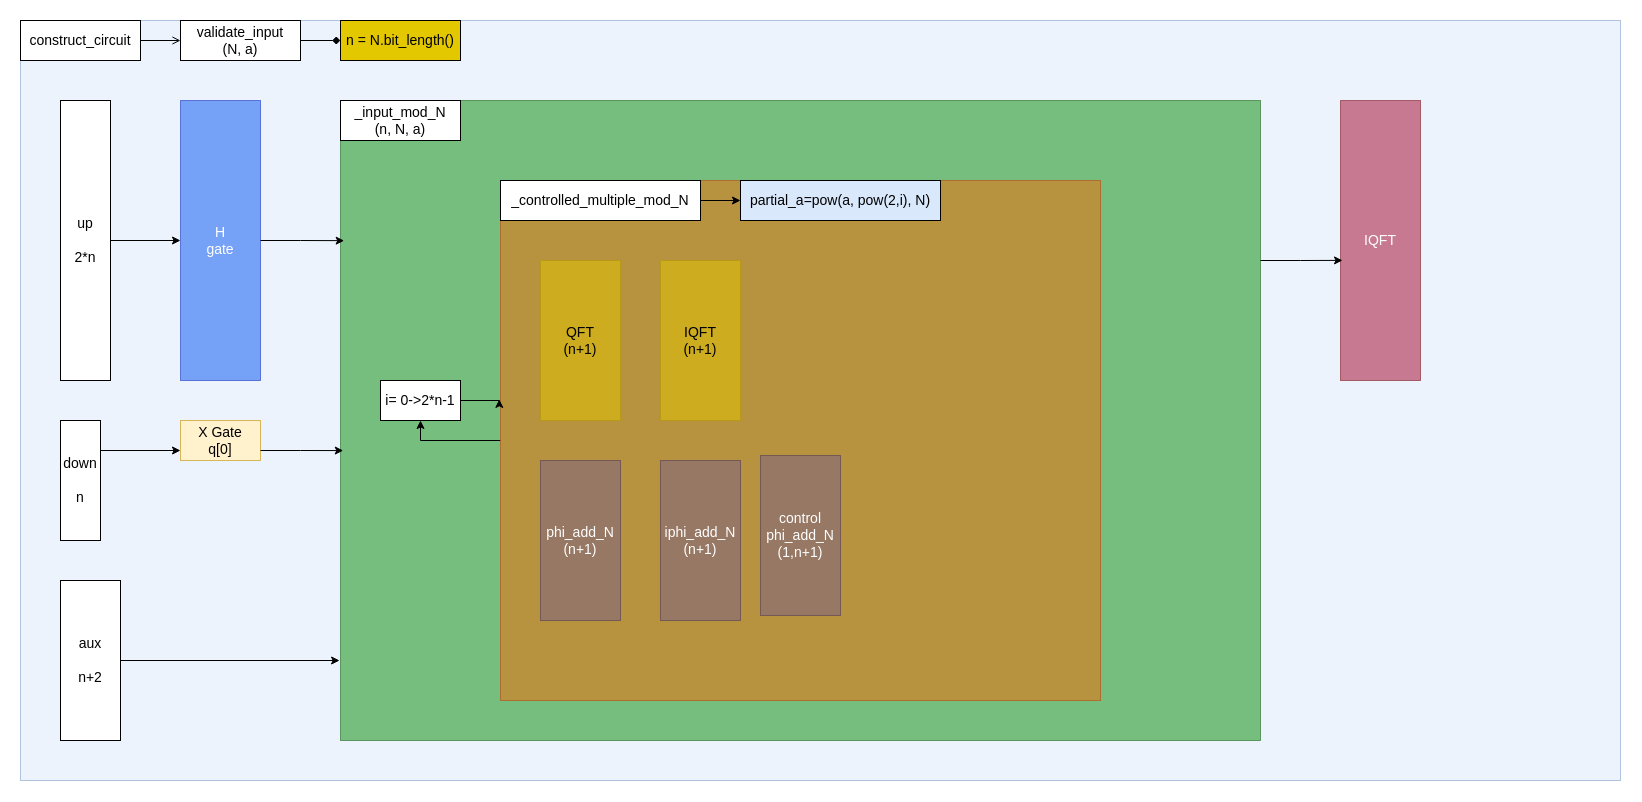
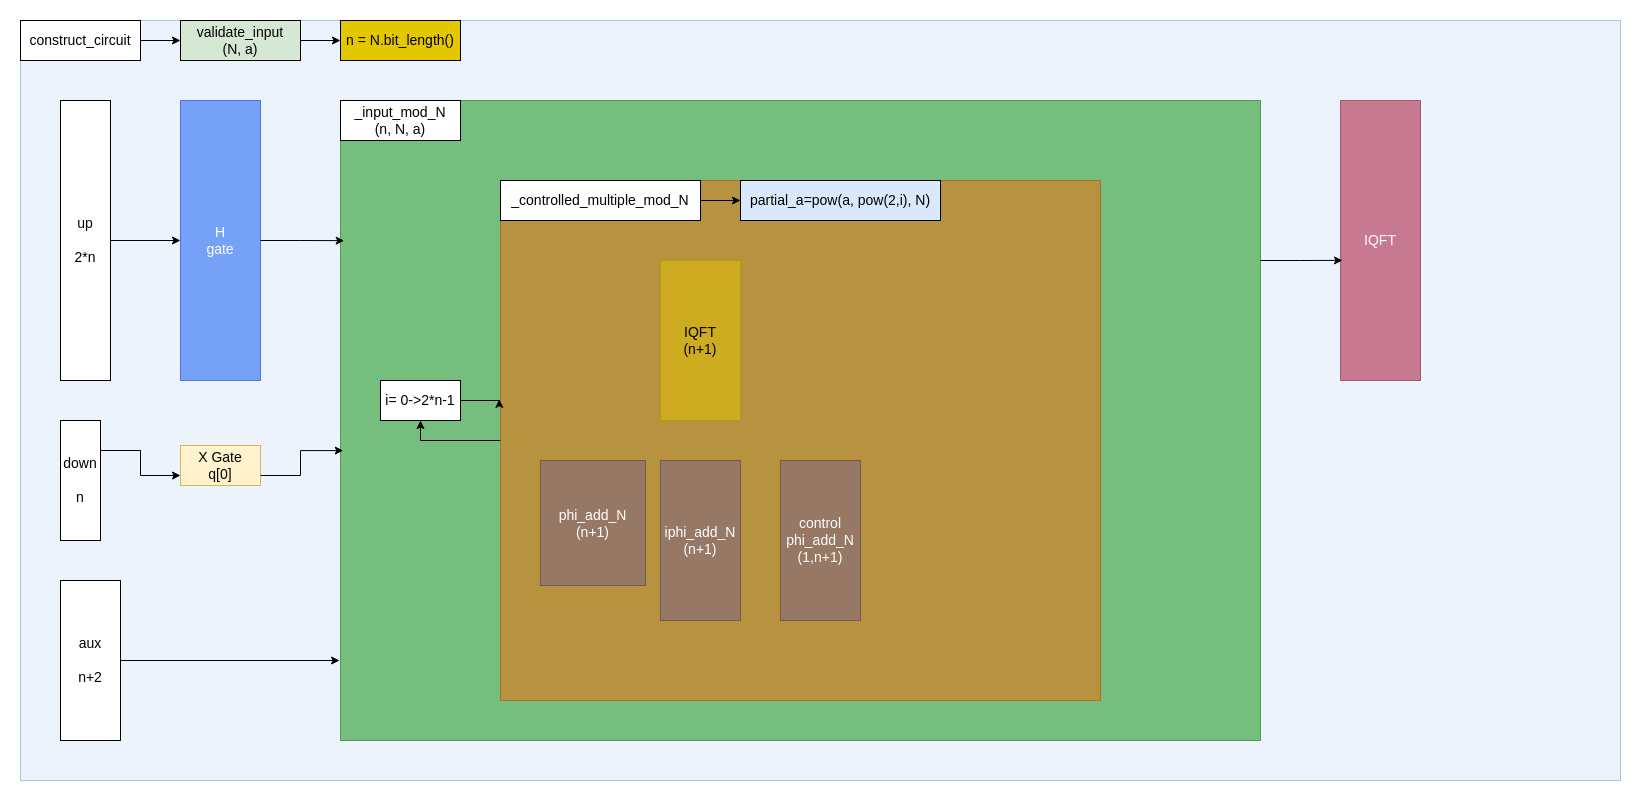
(174, 41) -> (172, 41)
(241, 41) -> (241, 41)
(332, 41) -> (332, 41)
(581, 341) -> none
(221, 441) -> (221, 466)
(801, 536) -> (821, 541)
(581, 541) -> (593, 523)
